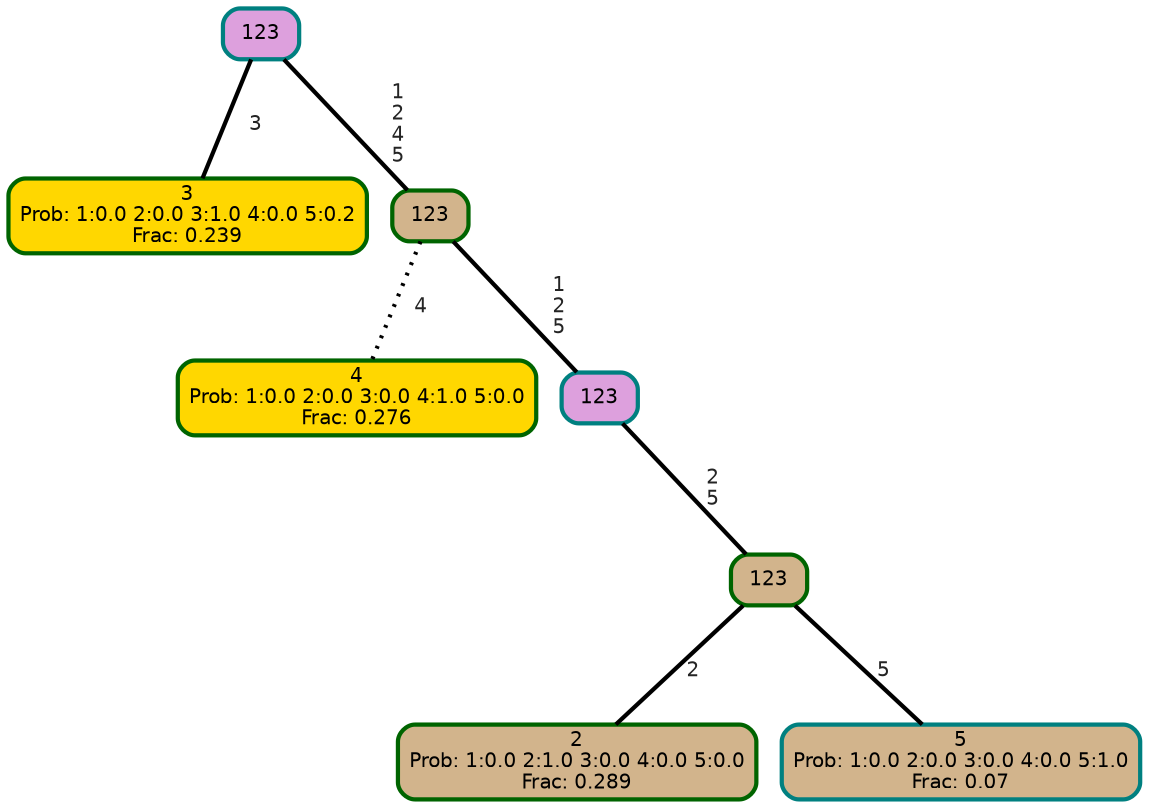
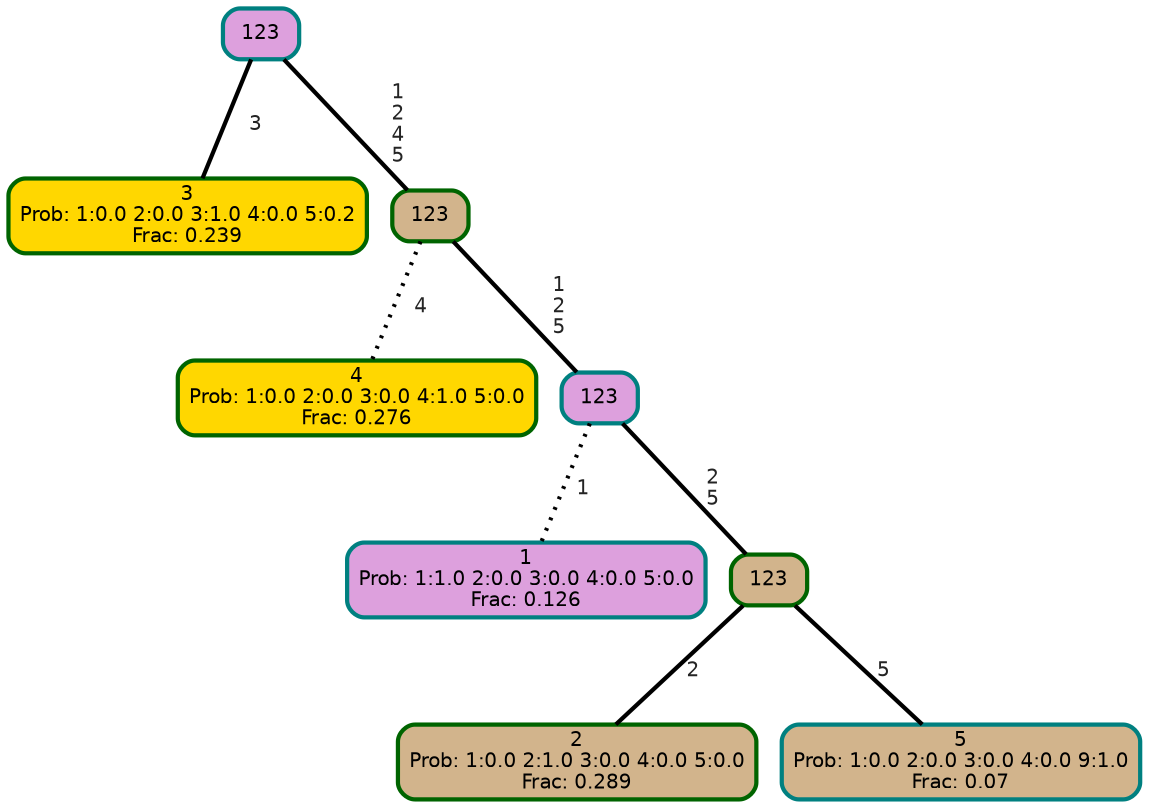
none -> (526, 580)
(961, 762) -> (961, 762)
